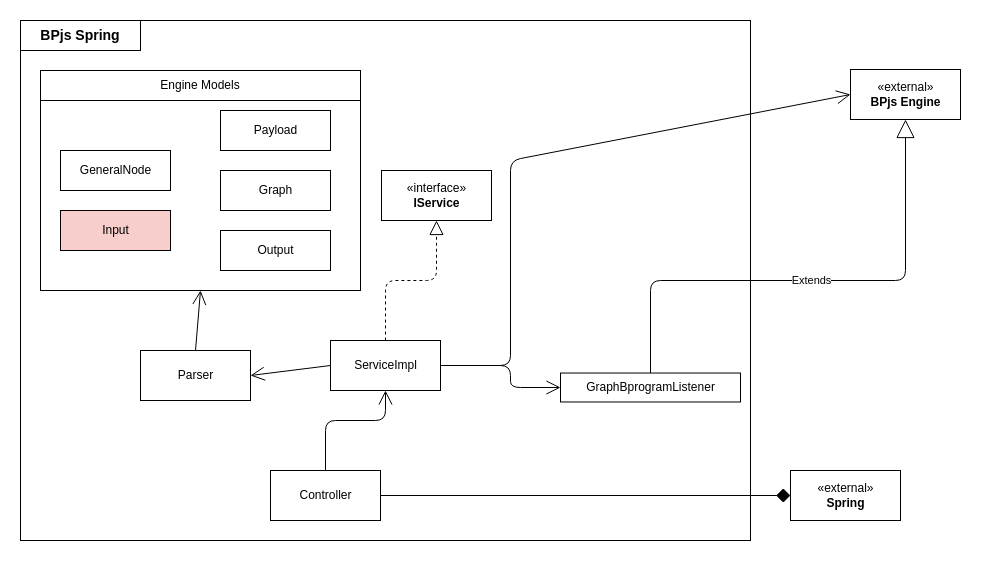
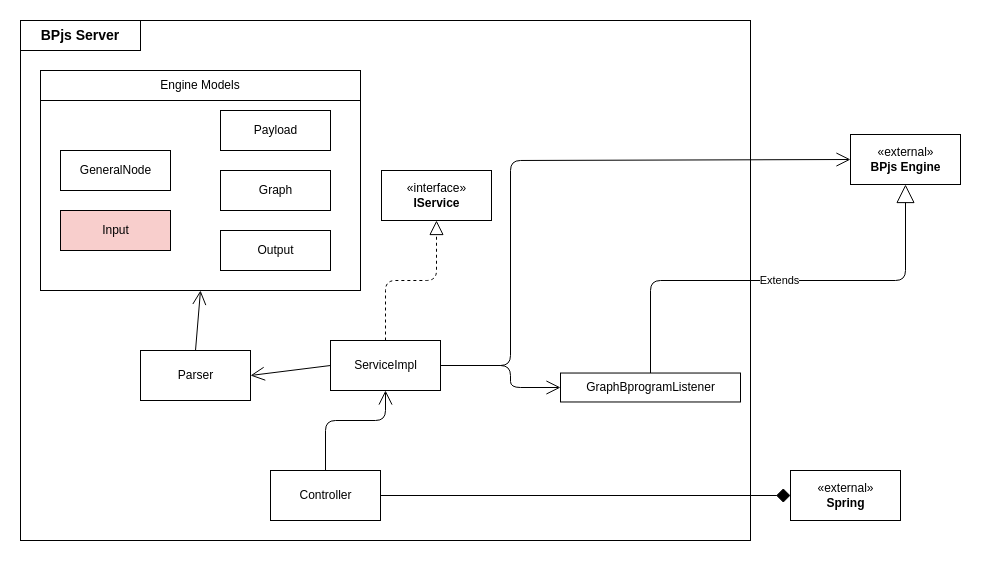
(81, 36) -> (81, 36)
(906, 95) -> (906, 160)
